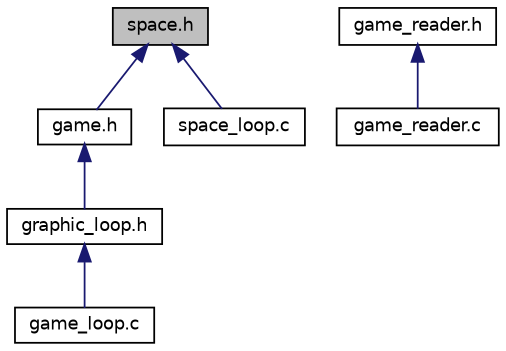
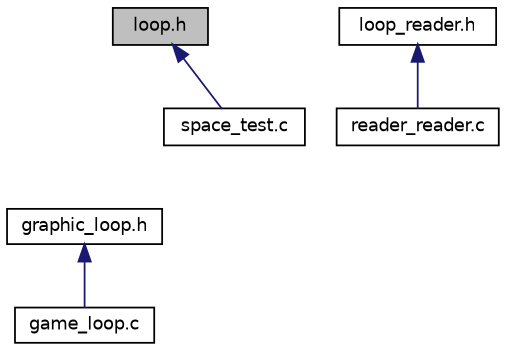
(160, 26) -> (160, 26)
(418, 26) -> (418, 26)
(85, 127) -> none
(234, 127) -> (234, 127)
(418, 127) -> (418, 127)
